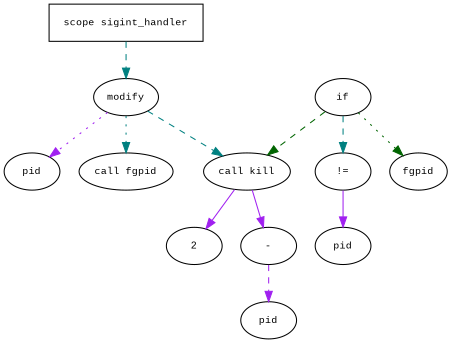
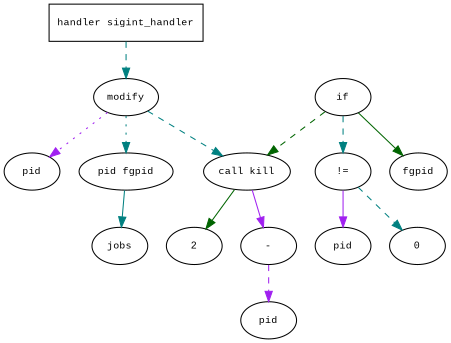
(126, 23) -> (126, 23)
(377, 131) -> (377, 131)
(126, 172) -> (126, 172)
(223, 205) -> (223, 205)
none -> (120, 246)
none -> (417, 246)
